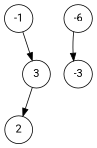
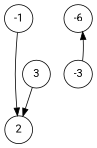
(26, 42) -> (15, 70)
(73, 42) -> (83, 50)
